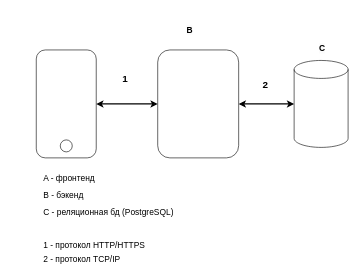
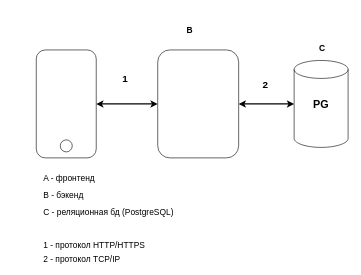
none -> (321, 104)
